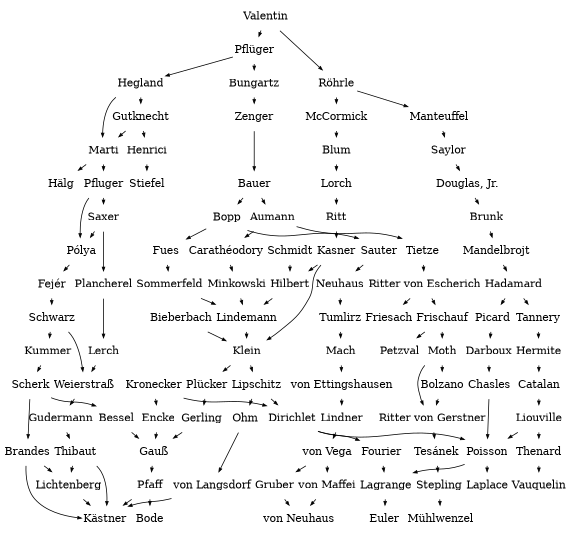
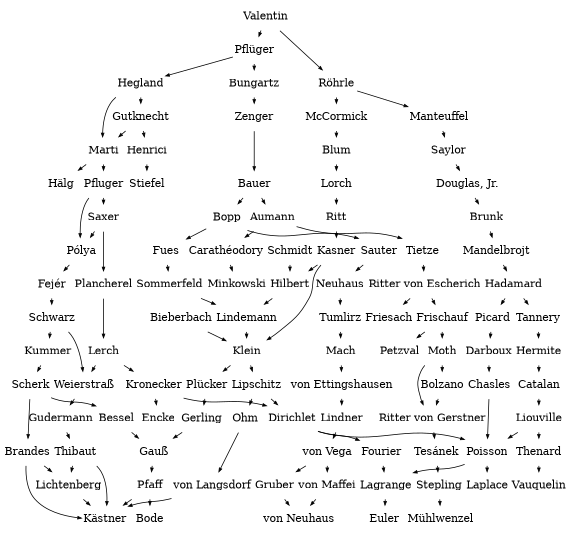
(241, 300) -> none
none -> (127, 367)
(156, 433) -> none
